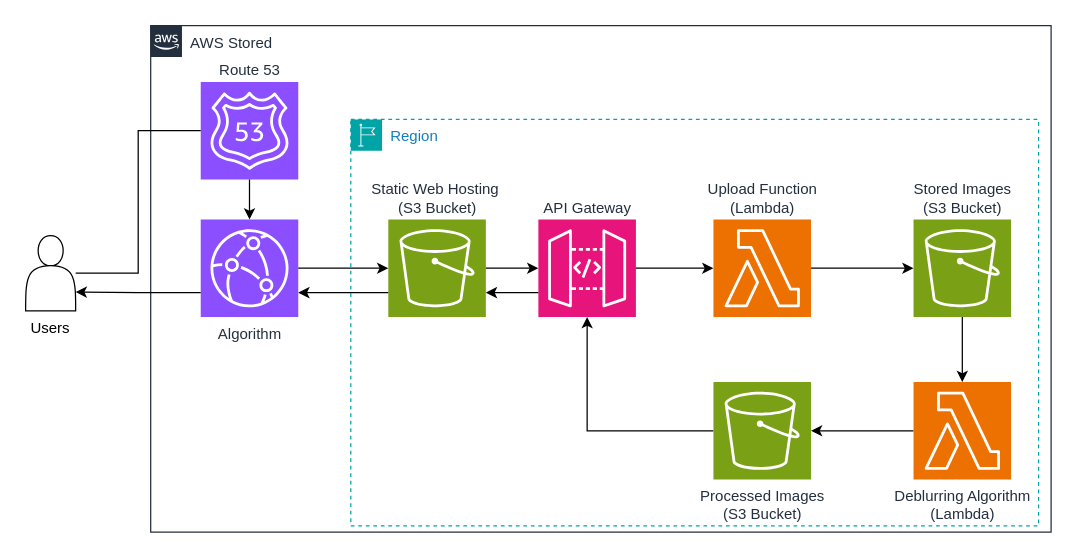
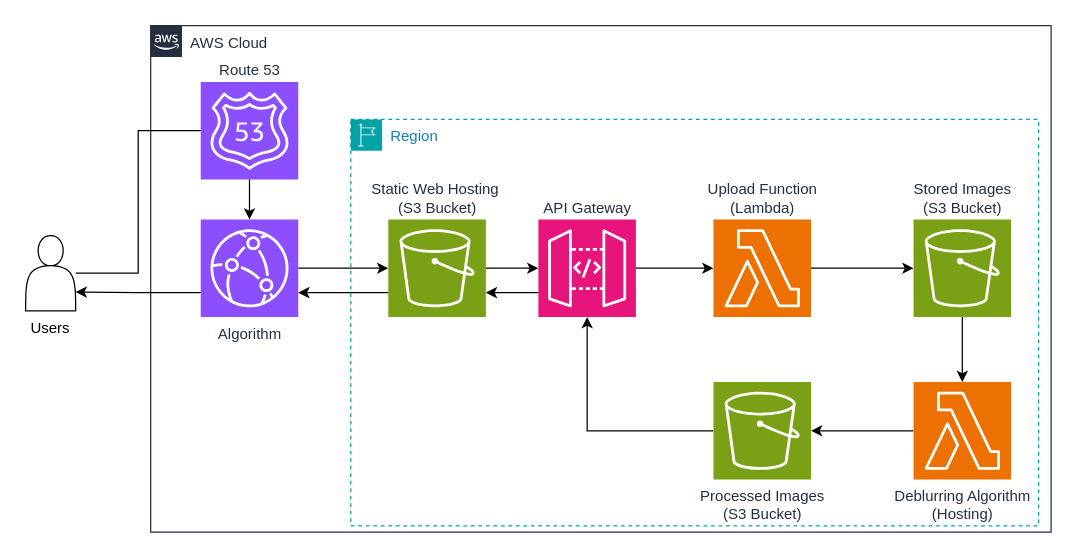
(231, 43) -> (225, 43)
(963, 506) -> (963, 506)
